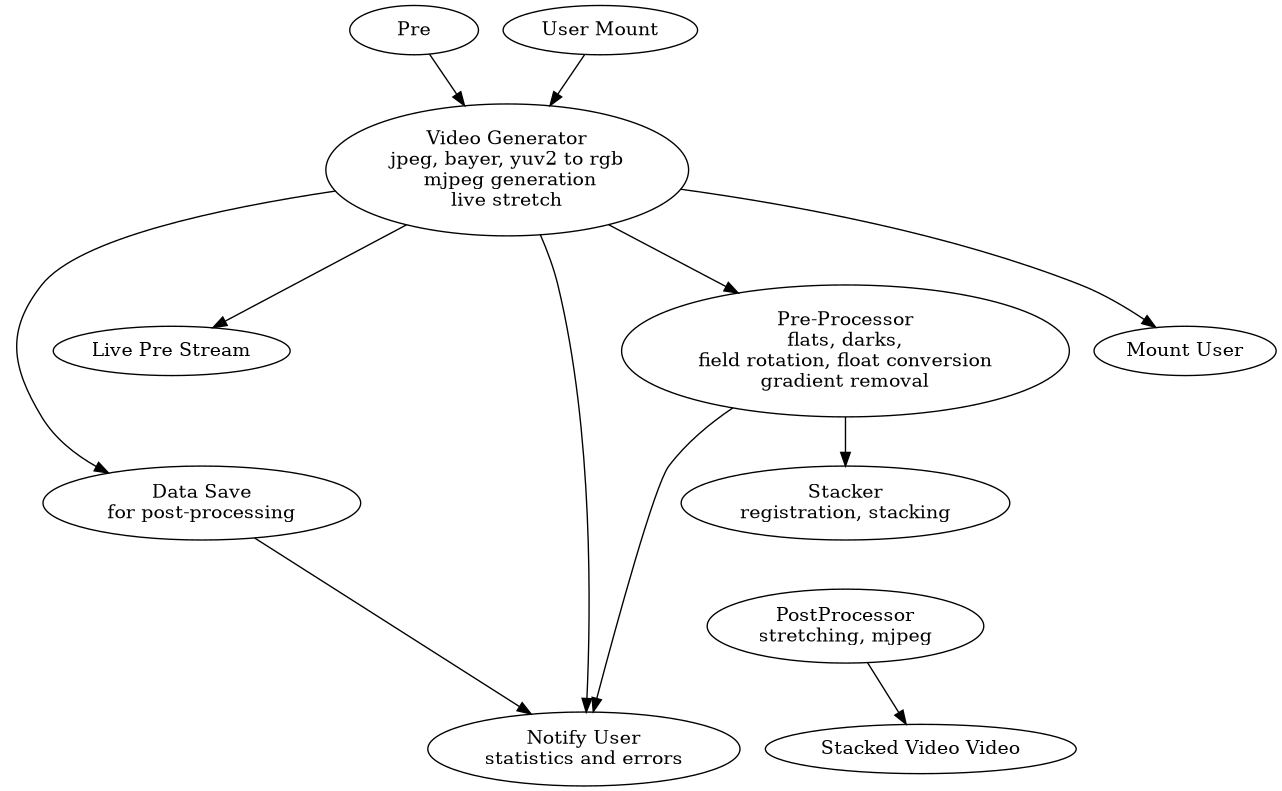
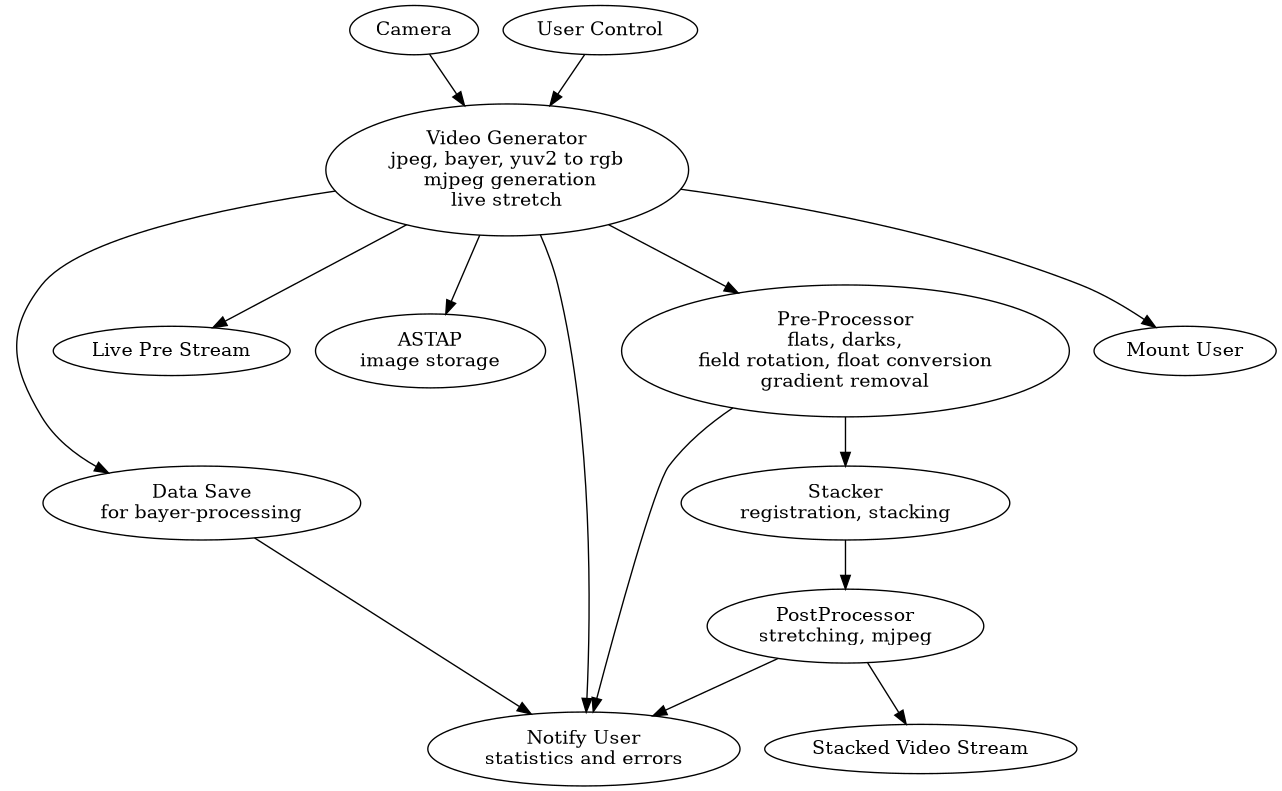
(414, 30) -> (414, 30)
(600, 30) -> (600, 30)
none -> (431, 351)
(202, 503) -> (202, 503)
none -> (845, 557)
none -> (722, 684)
(921, 749) -> (921, 749)
